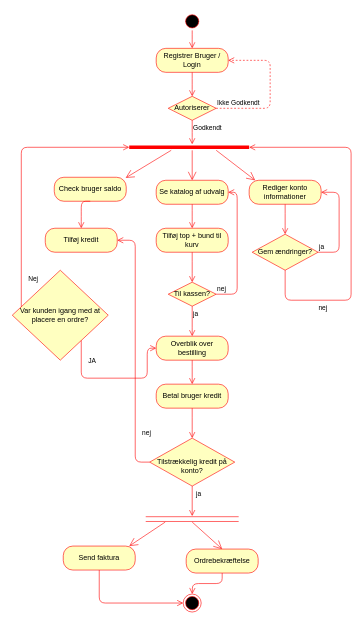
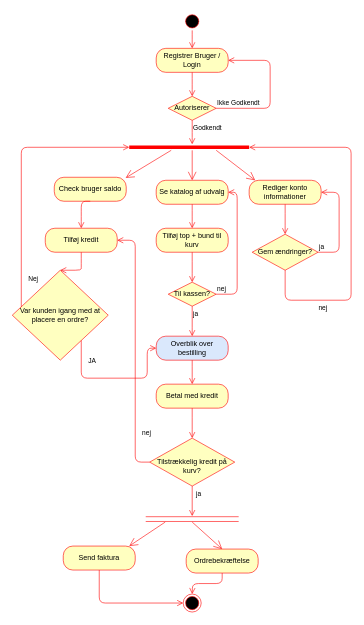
(270, 91) -> (270, 91)
none -> (81, 270)
(192, 348) -> (192, 348)
(192, 396) -> (192, 396)
(192, 462) -> (192, 462)
